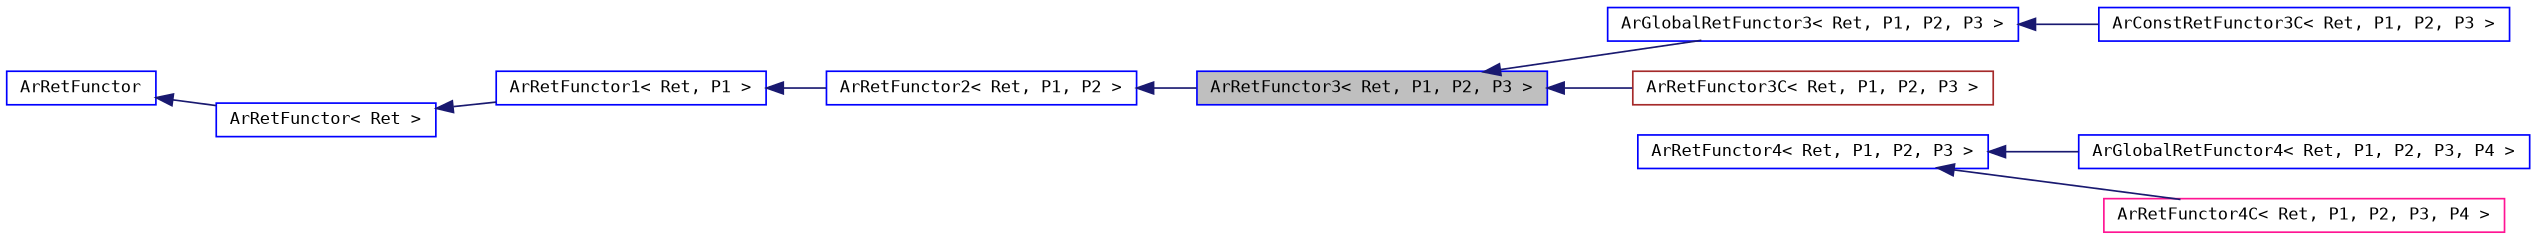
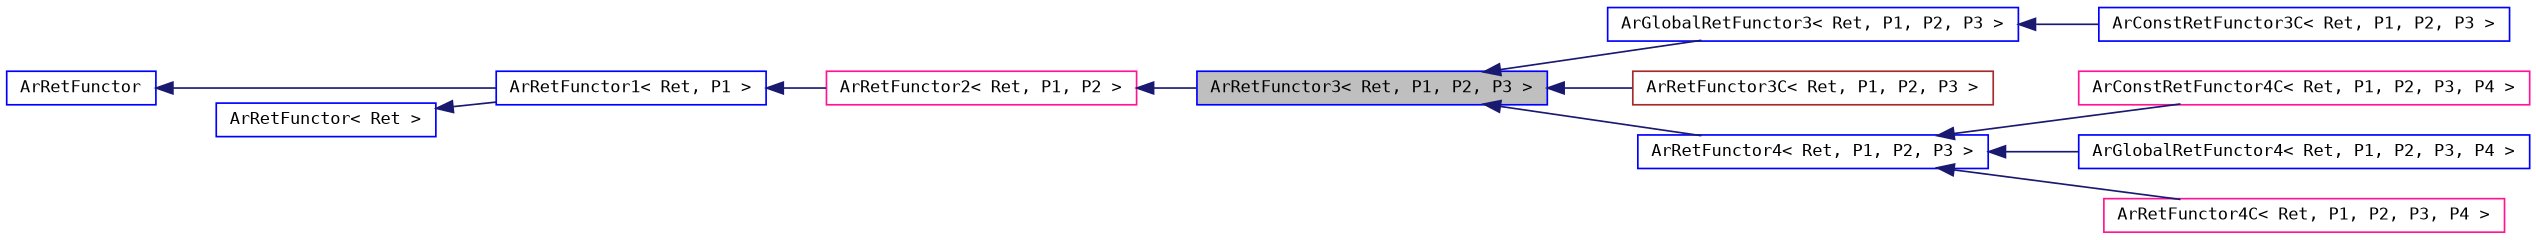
(982, 88) -> (982, 88)
none -> (2304, 88)
(194, 103) -> (334, 88)
none -> (1601, 121)
